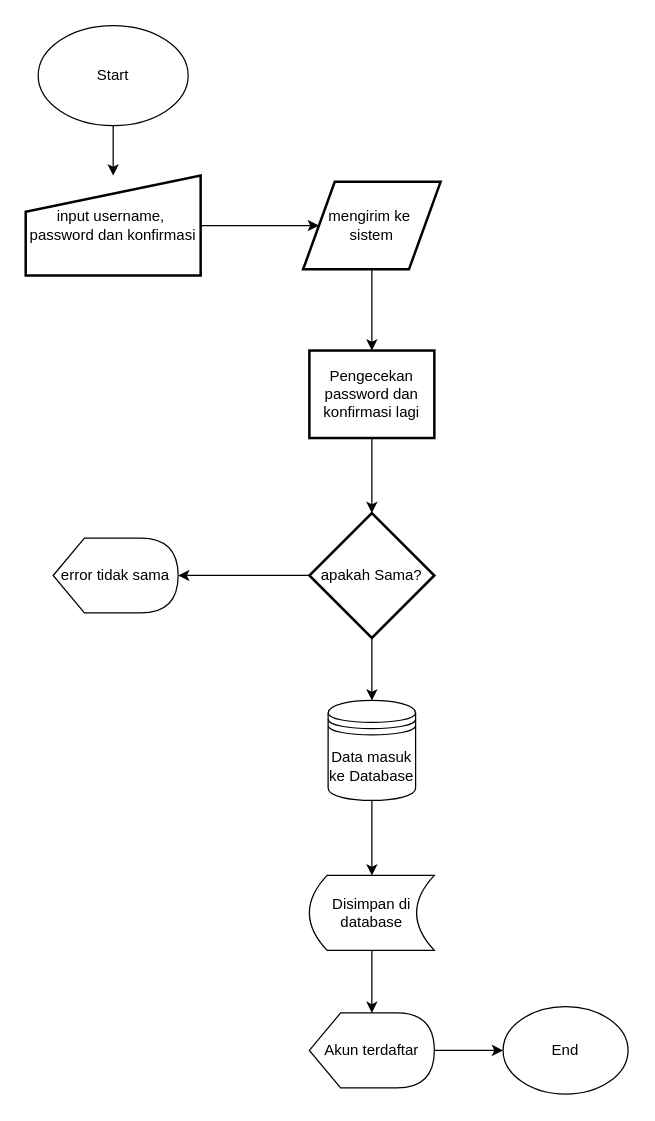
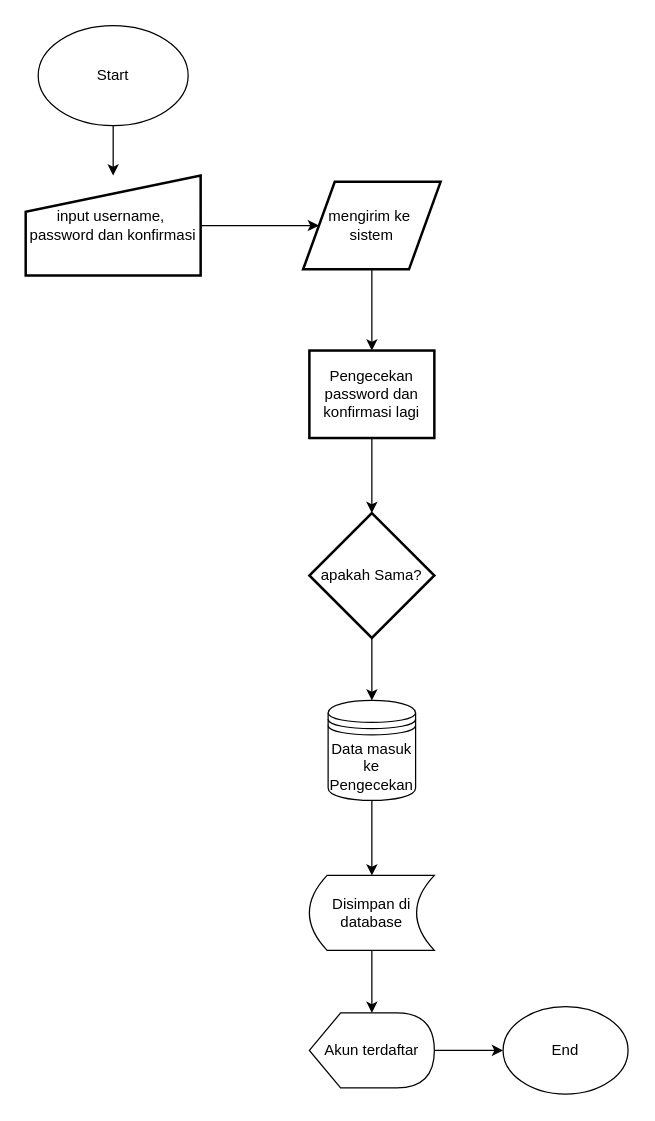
(116, 576) -> none
(248, 576) -> none
(372, 767) -> (372, 767)
